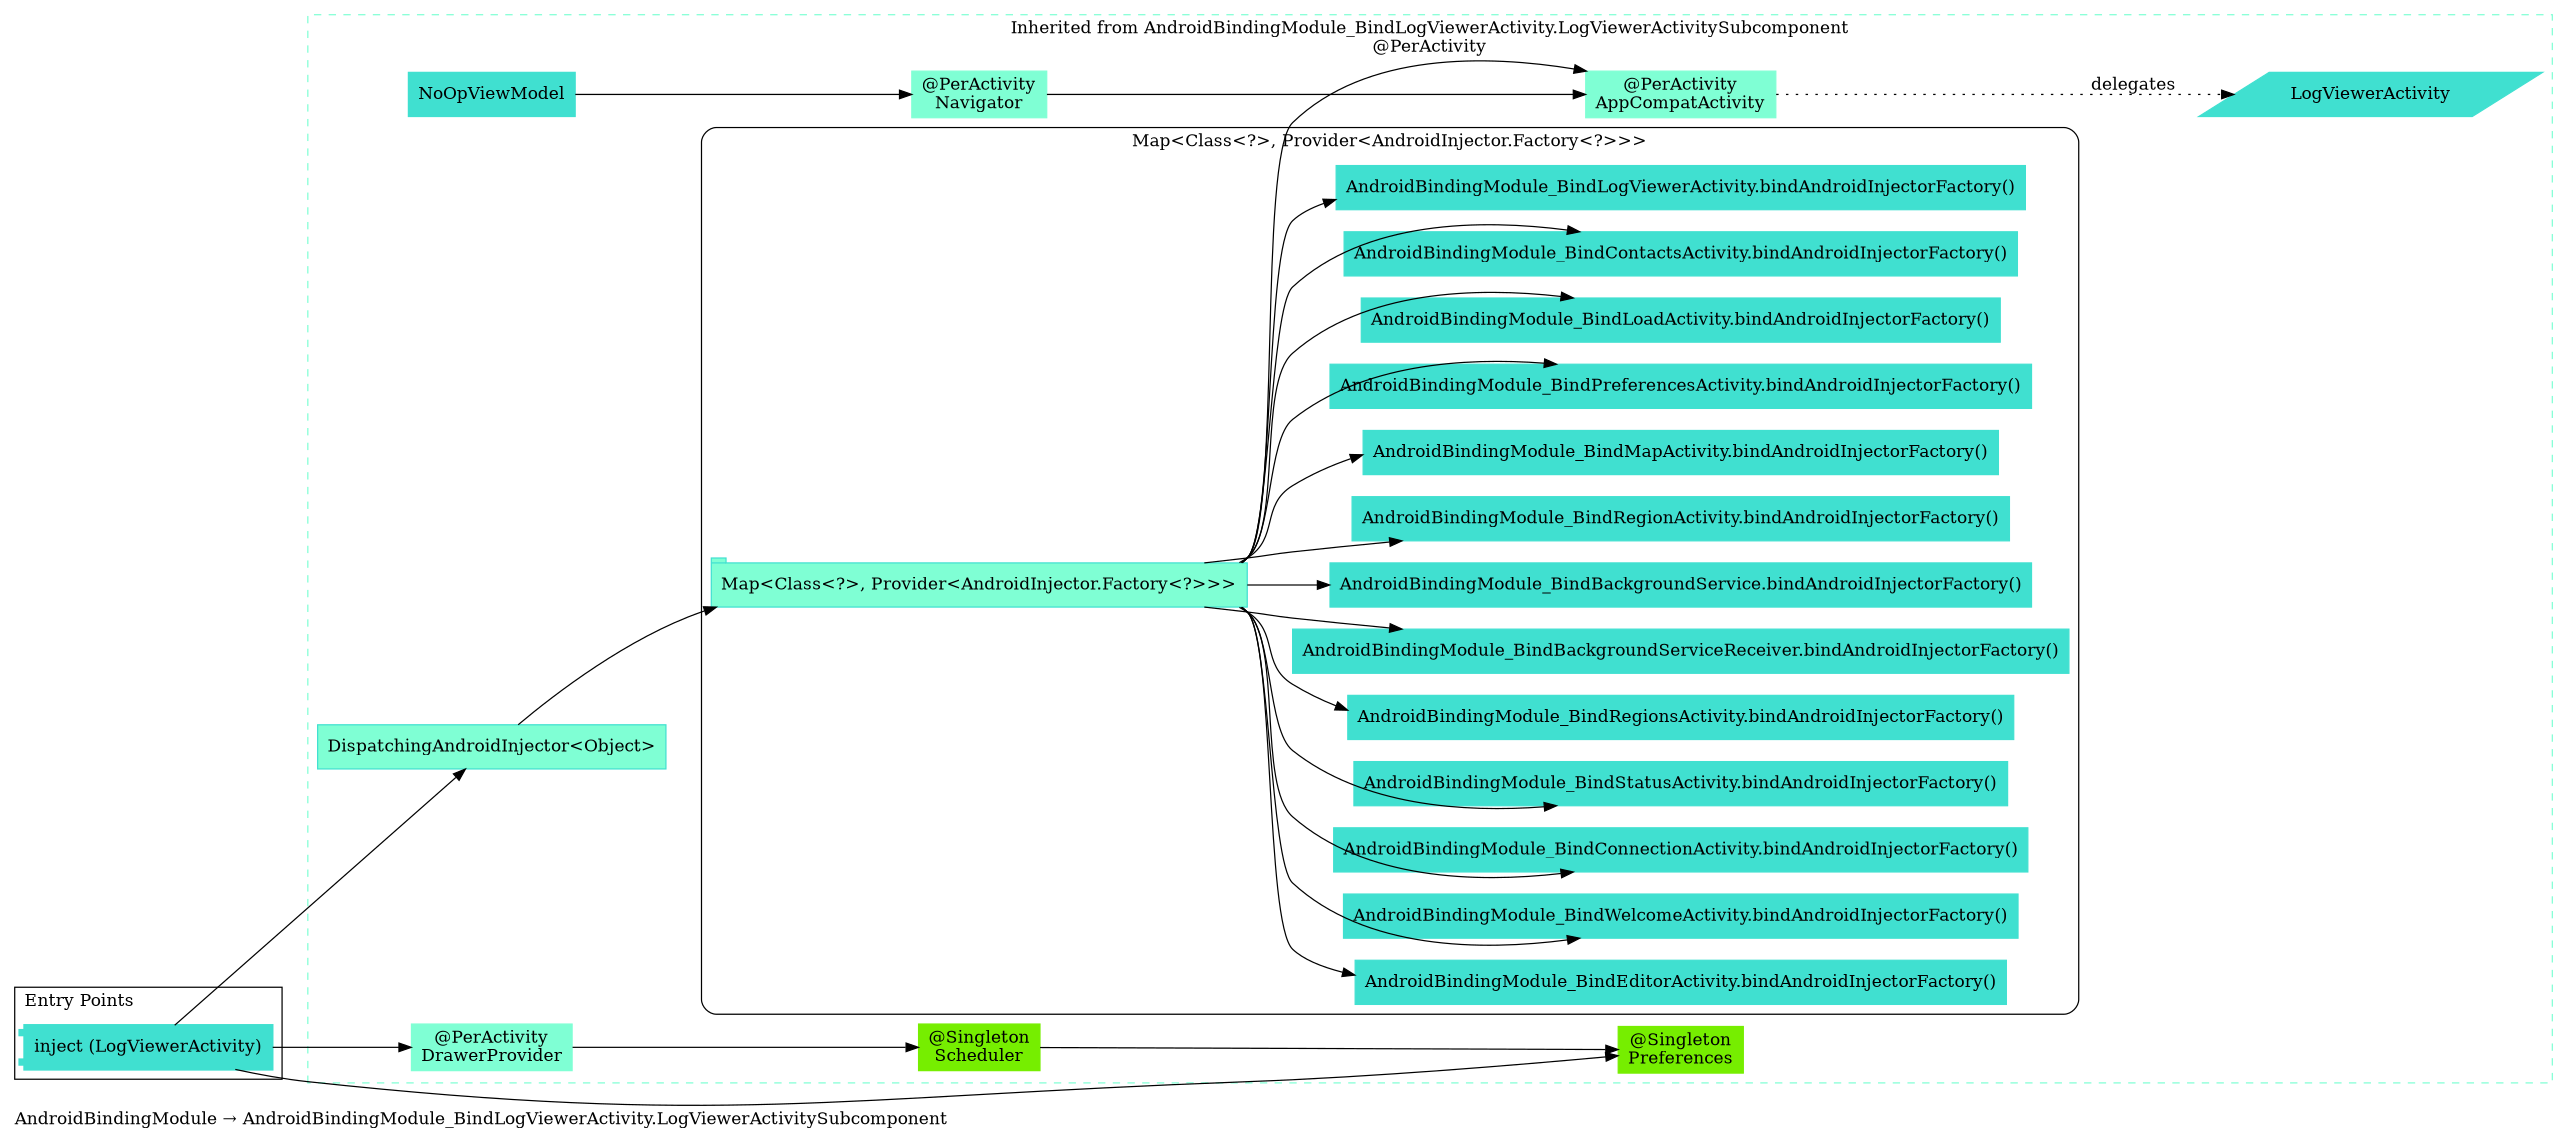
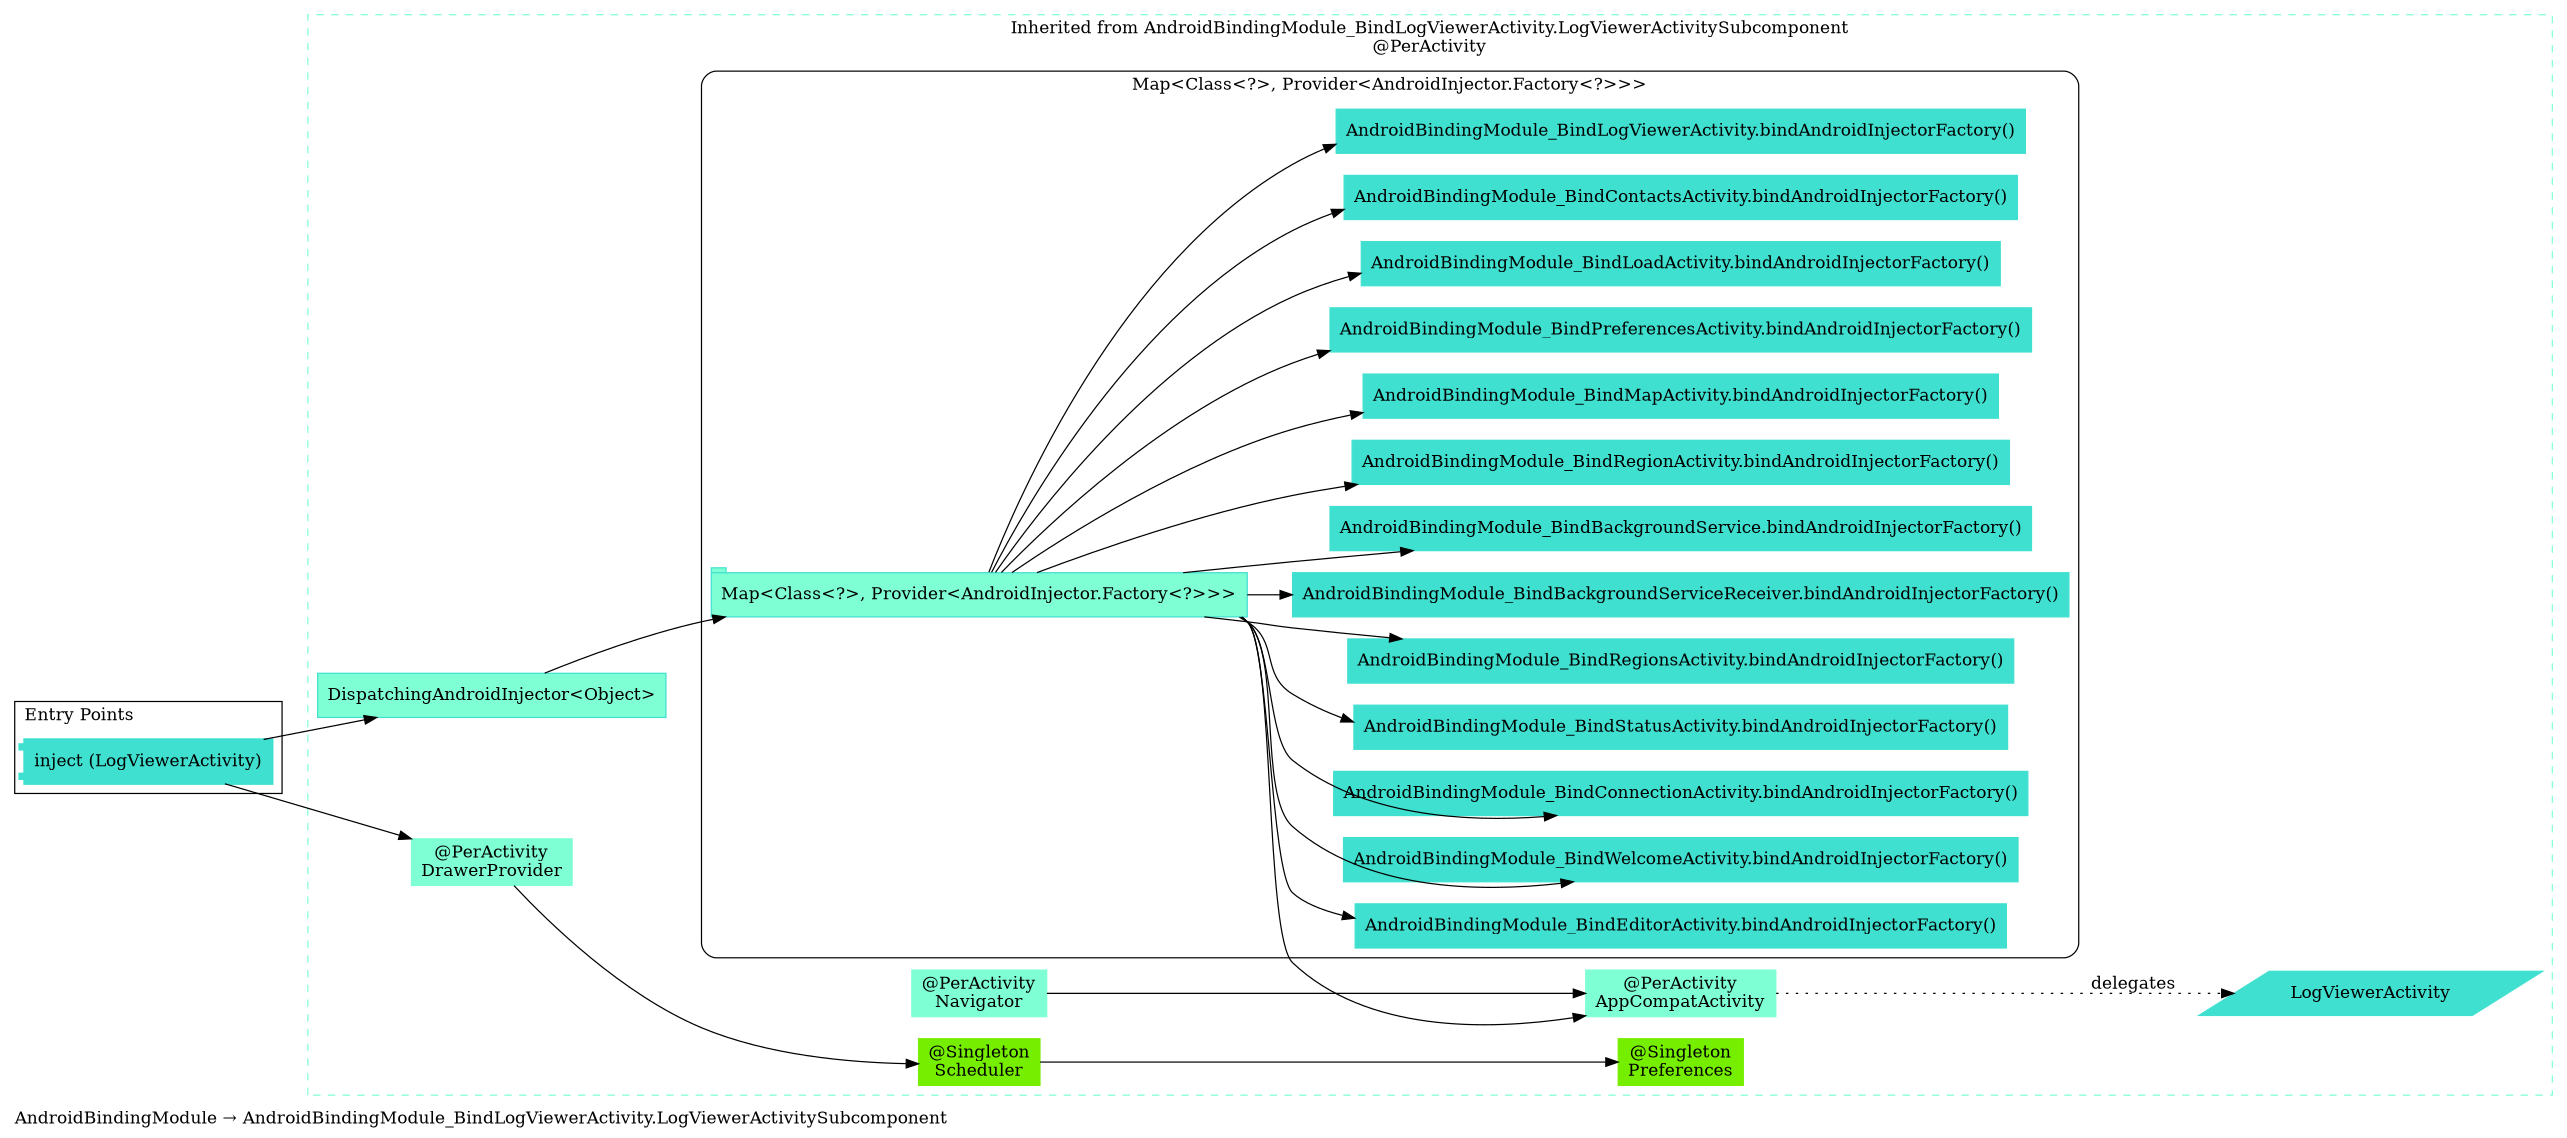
(492, 94) -> none
(920, 1098) -> none
